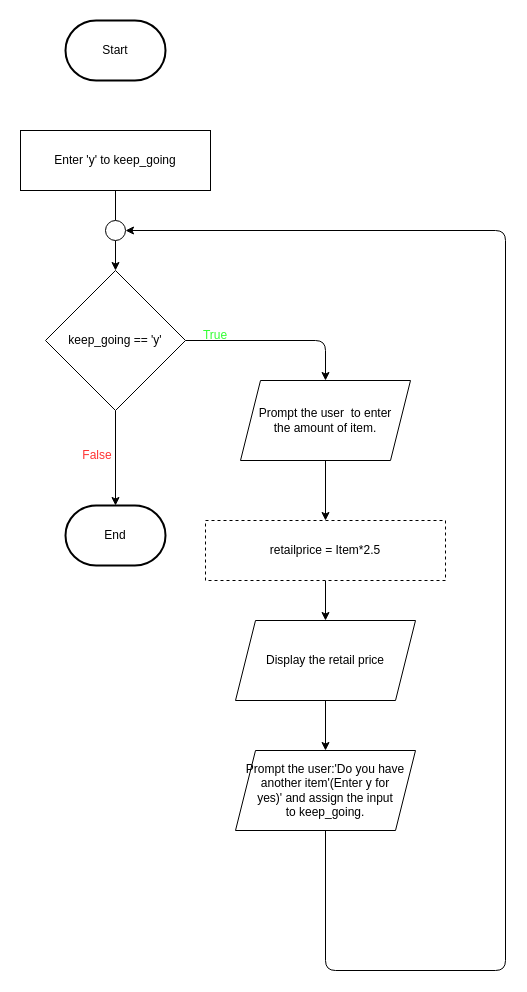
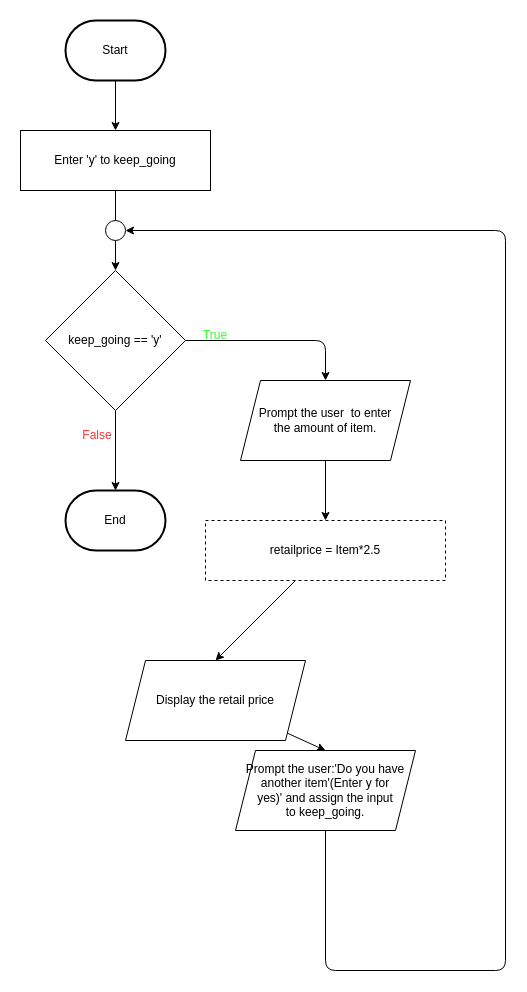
none -> (116, 102)
(98, 456) -> (98, 436)
(116, 536) -> (116, 521)
(326, 661) -> (216, 701)
